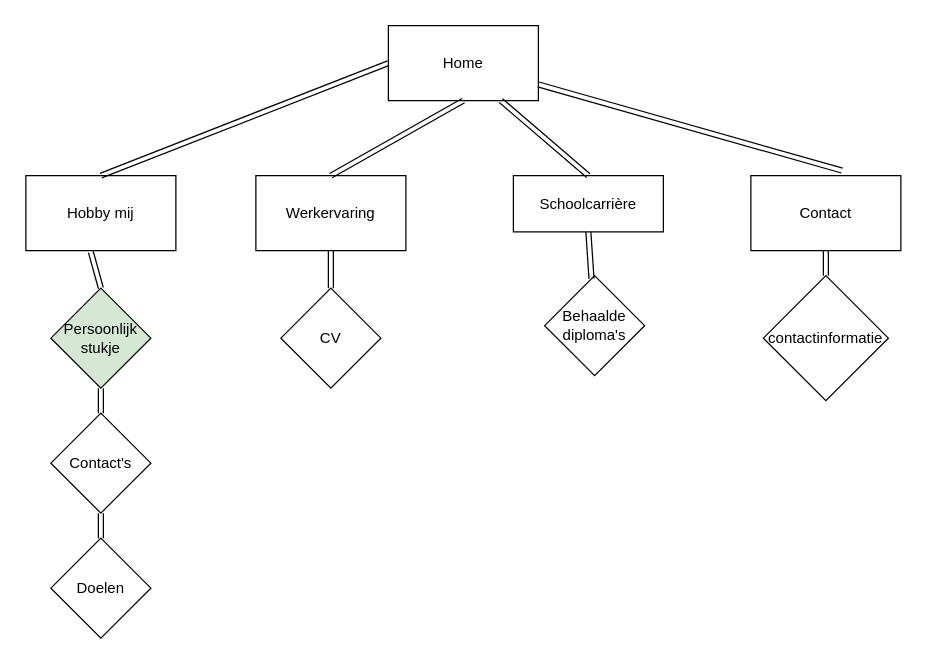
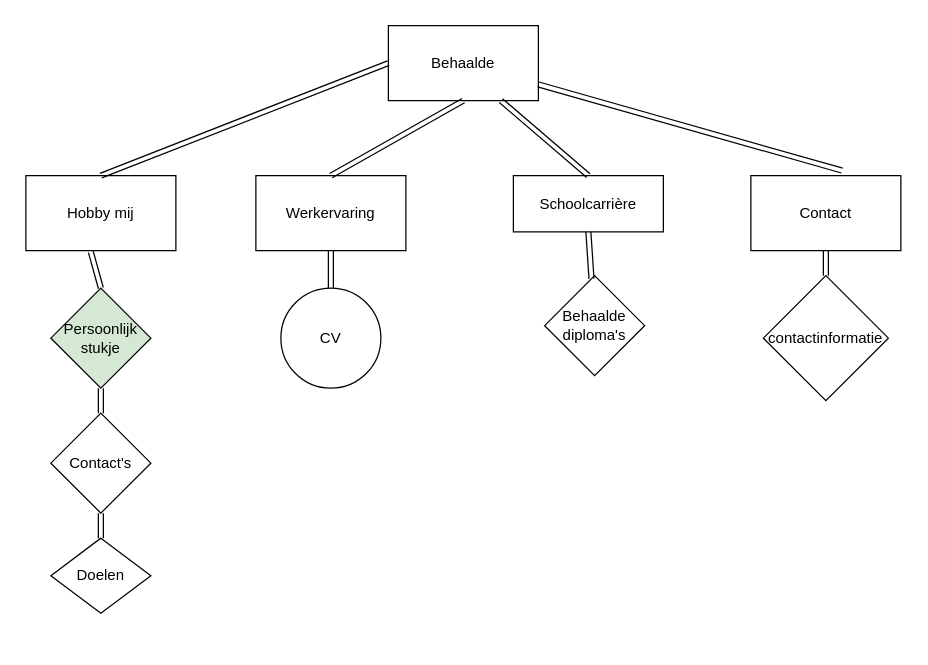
(463, 63) -> (463, 63)
(331, 338) -> (331, 338)
(101, 588) -> (101, 576)
